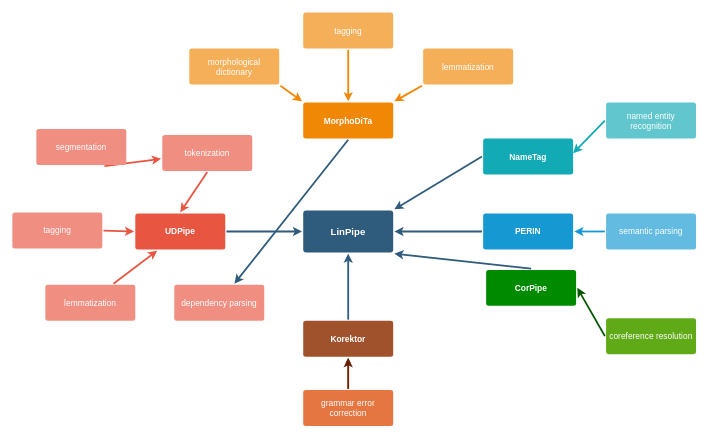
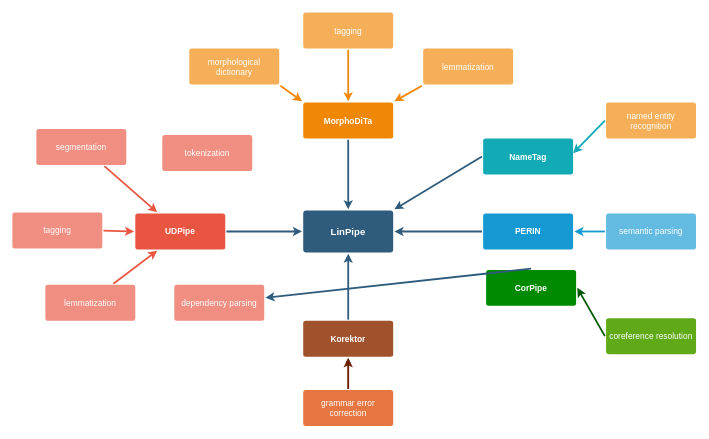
(651, 121) -> (651, 121)
(129, 163) -> (129, 187)
(195, 190) -> none
(294, 209) -> (348, 171)
(465, 262) -> (401, 283)
